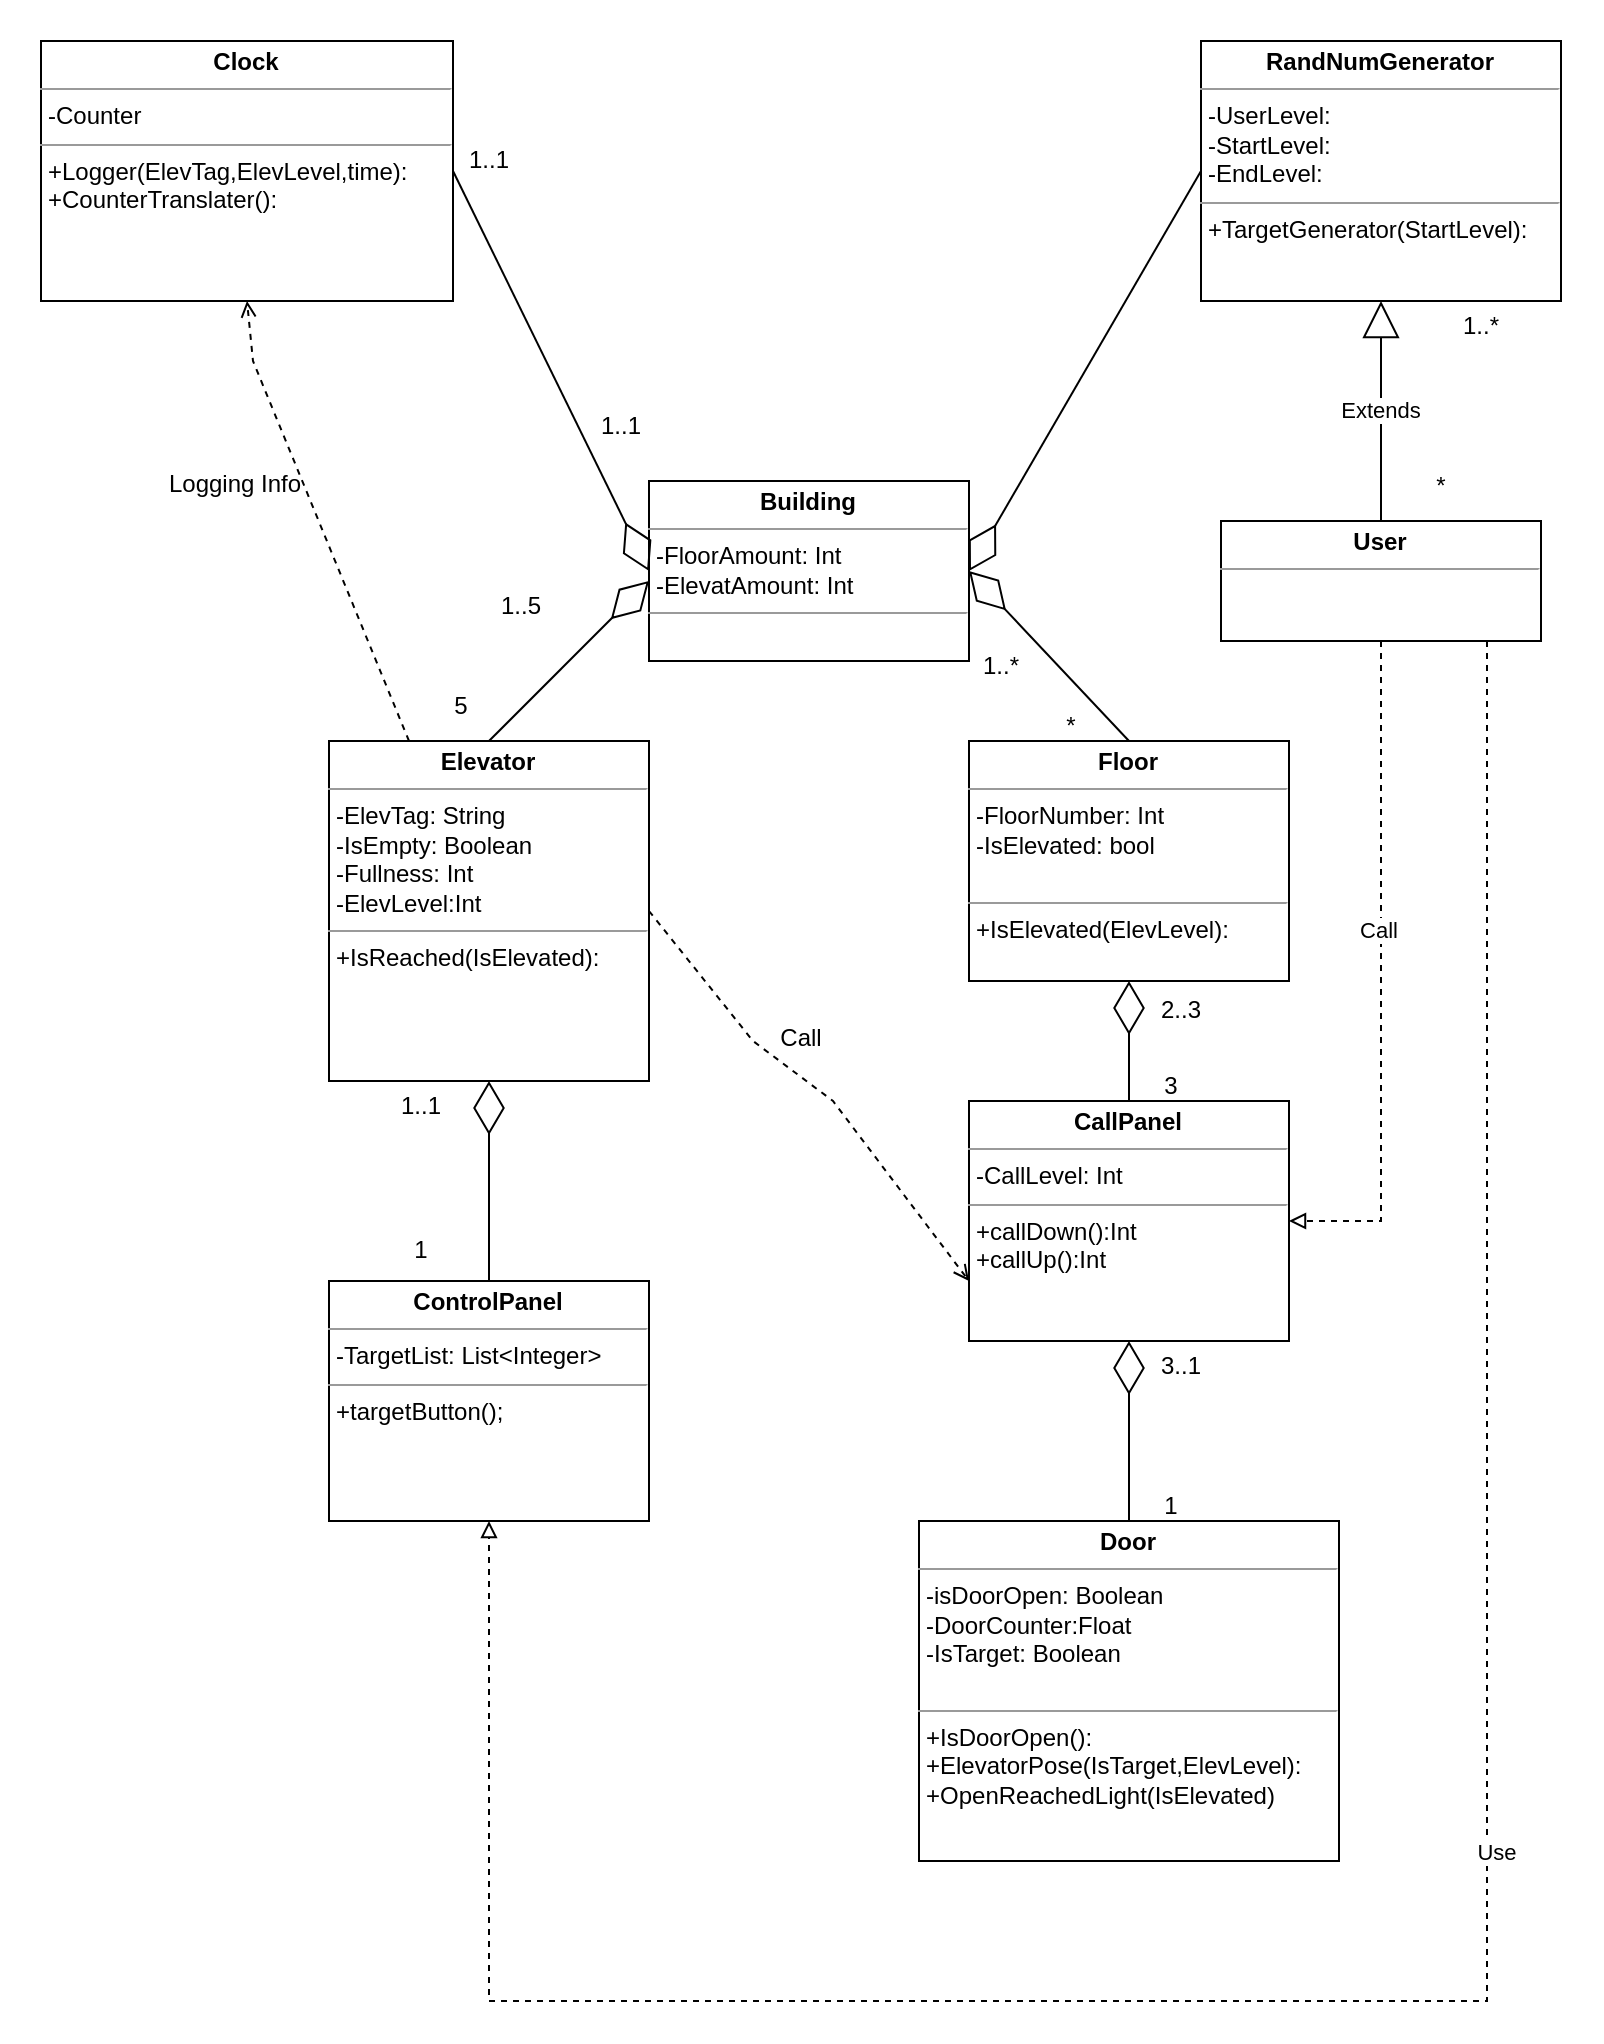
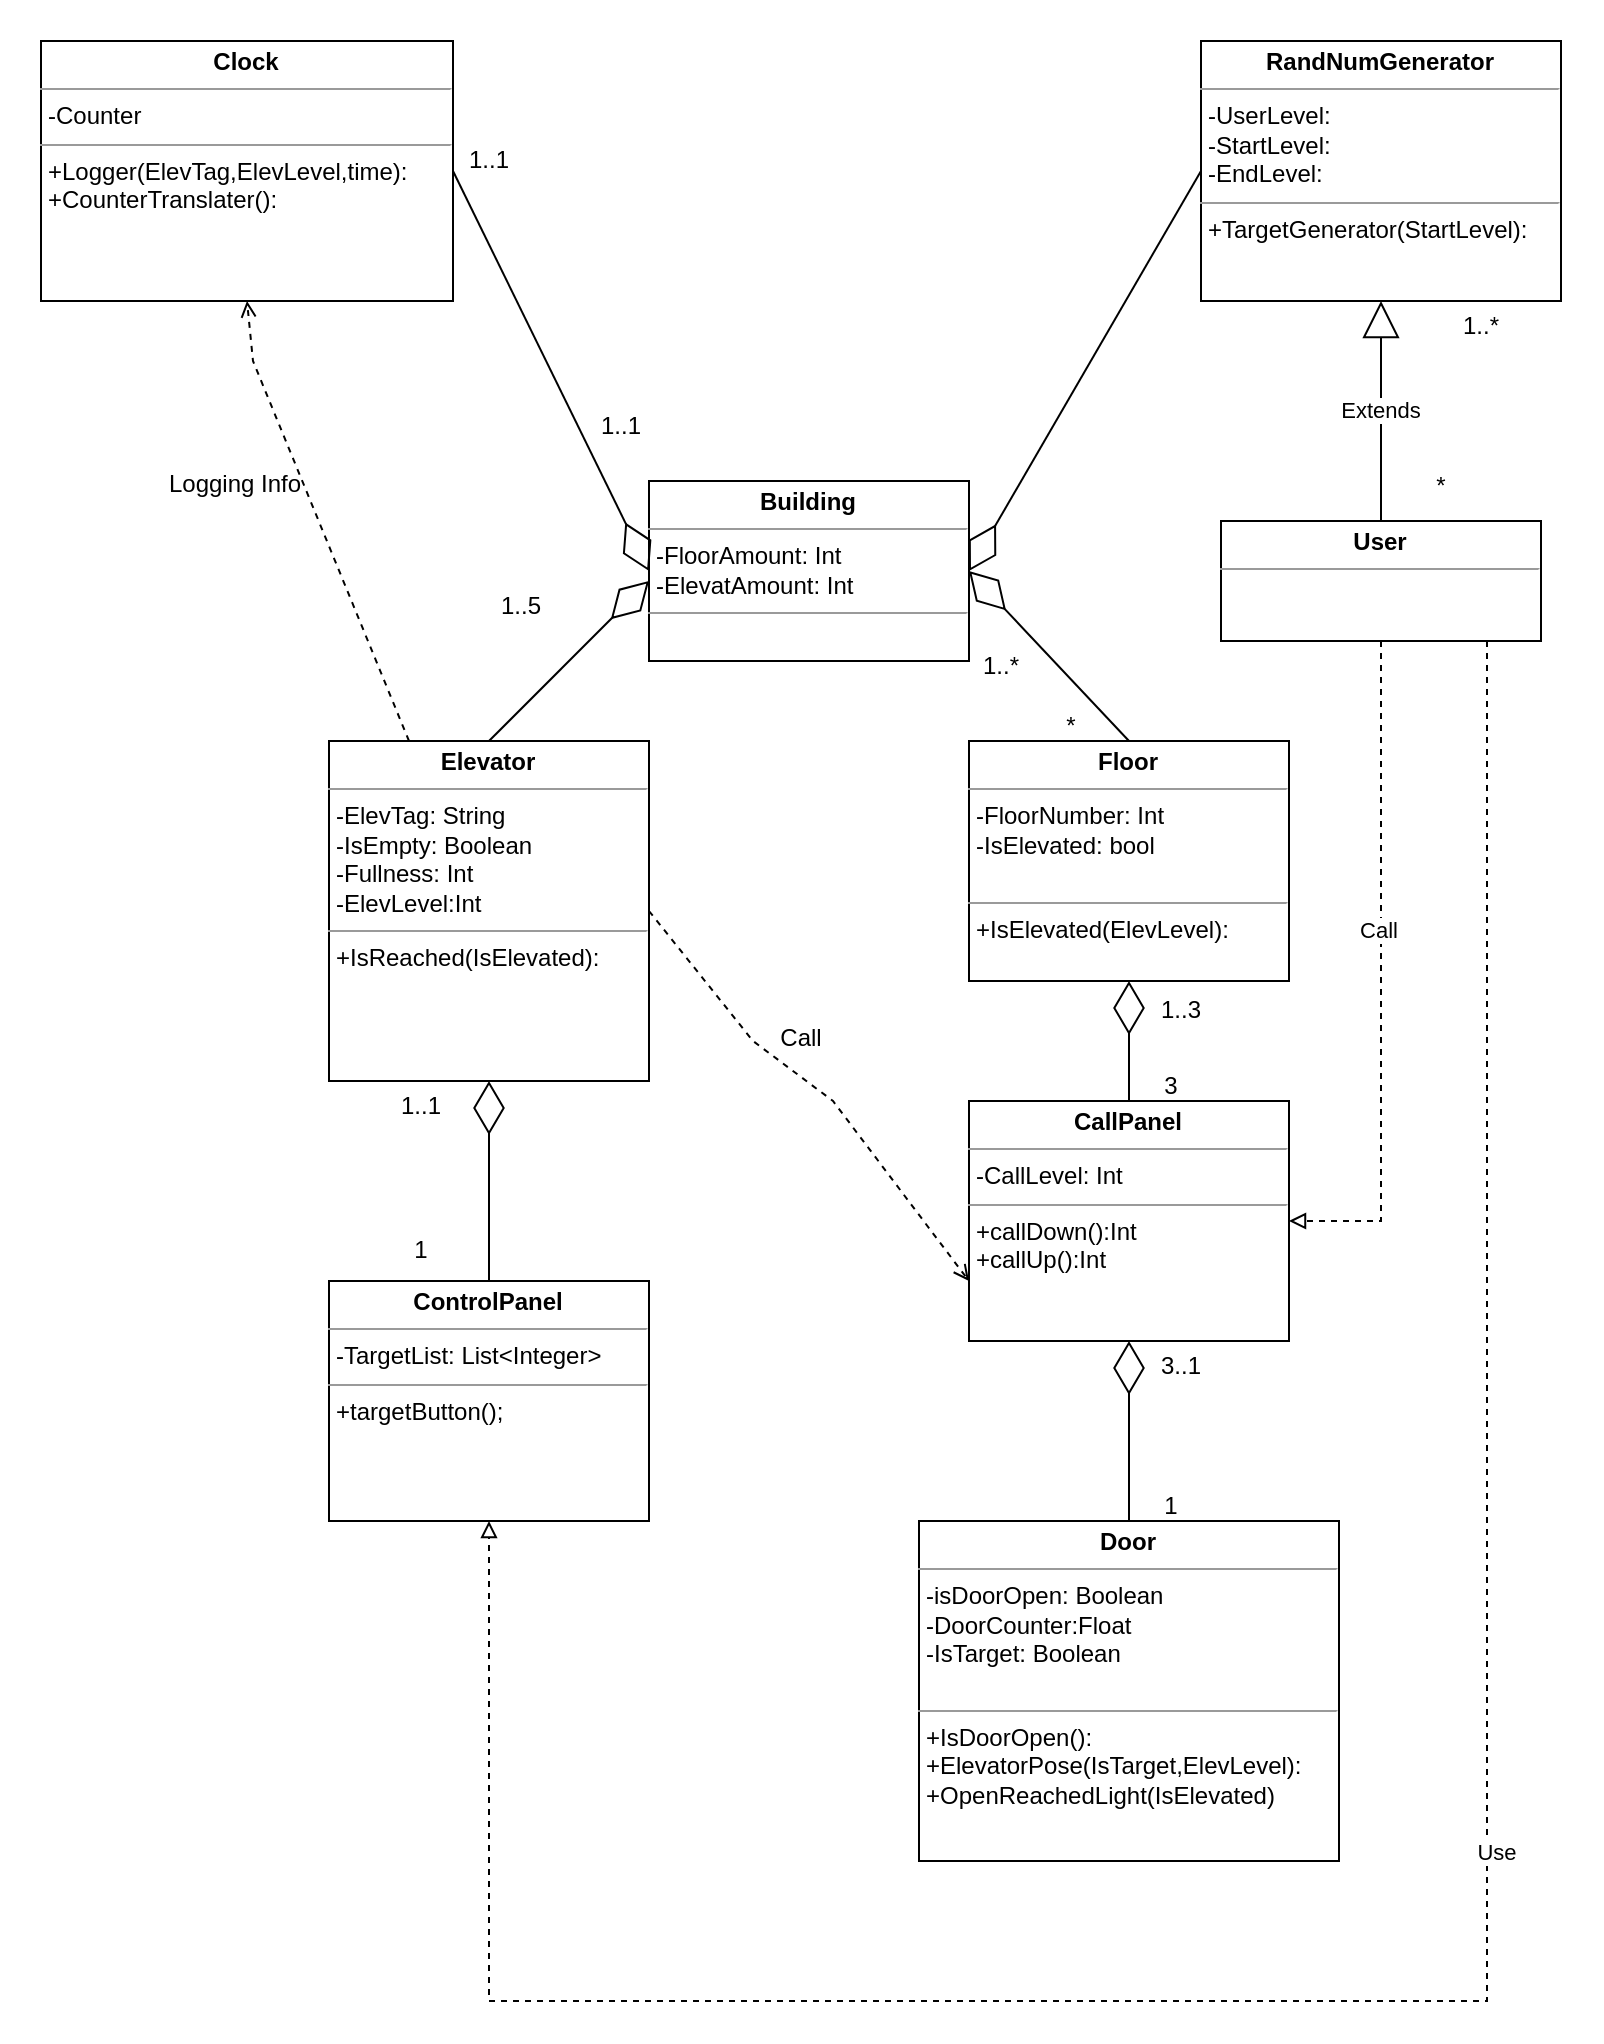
(461, 707) -> none
(1182, 1011) -> (1182, 1011)
